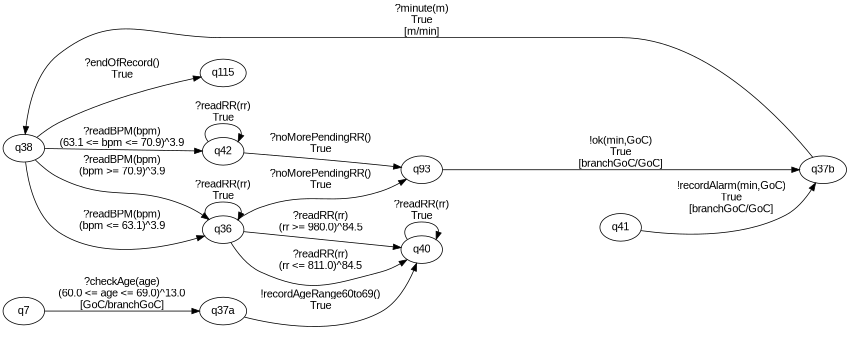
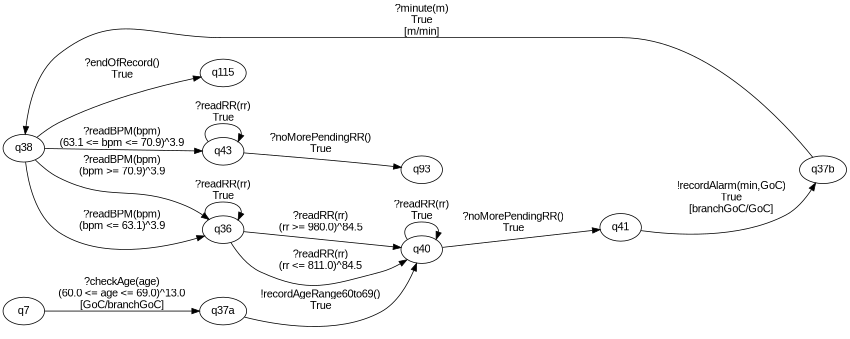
(223, 151) -> (223, 151)
(617, 170) -> none
(318, 199) -> none
none -> (517, 239)
